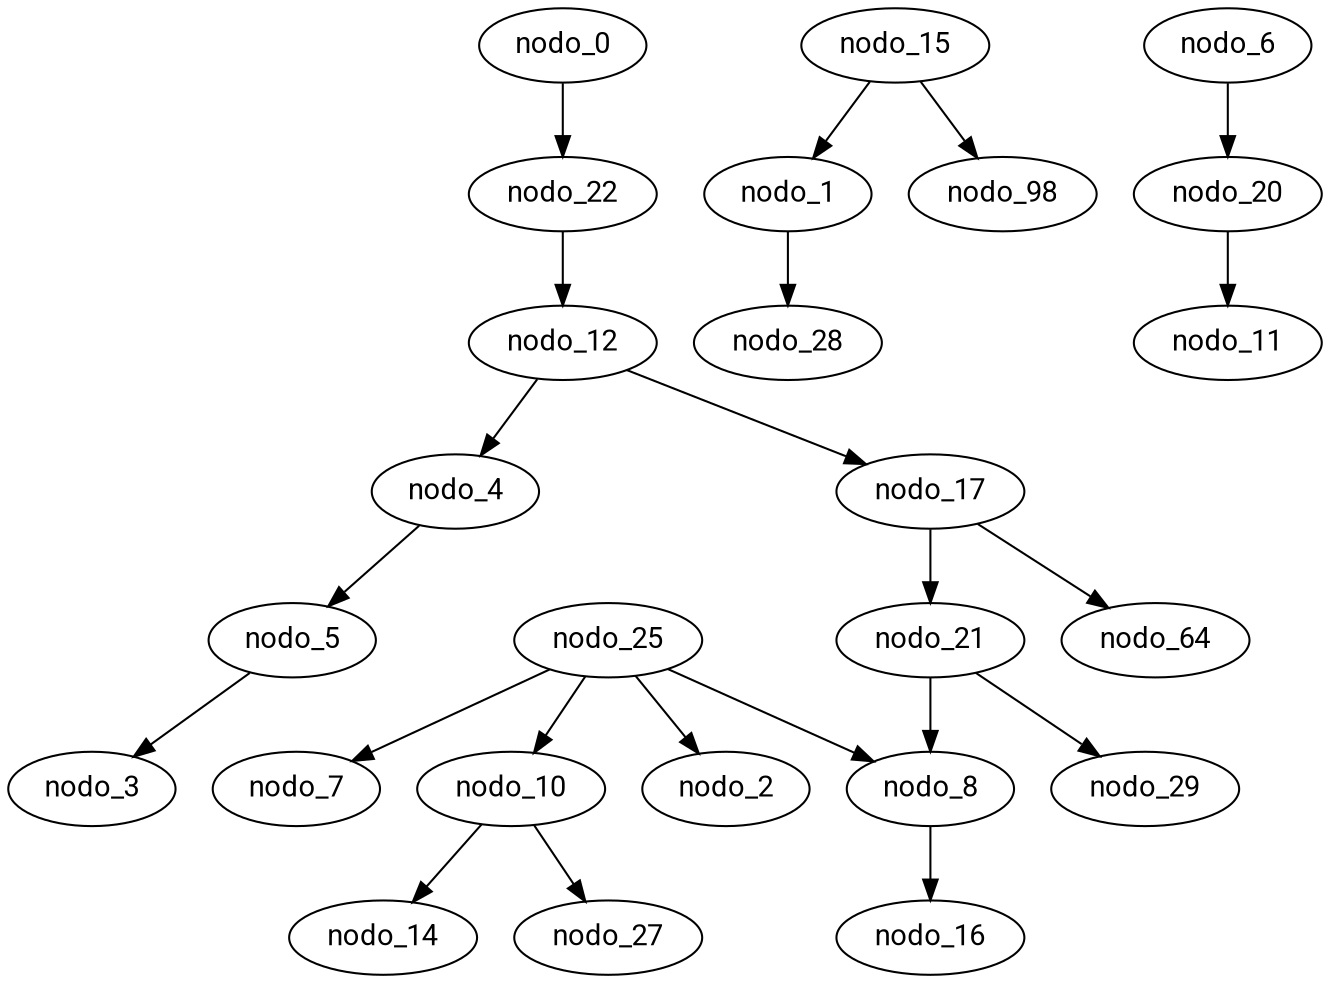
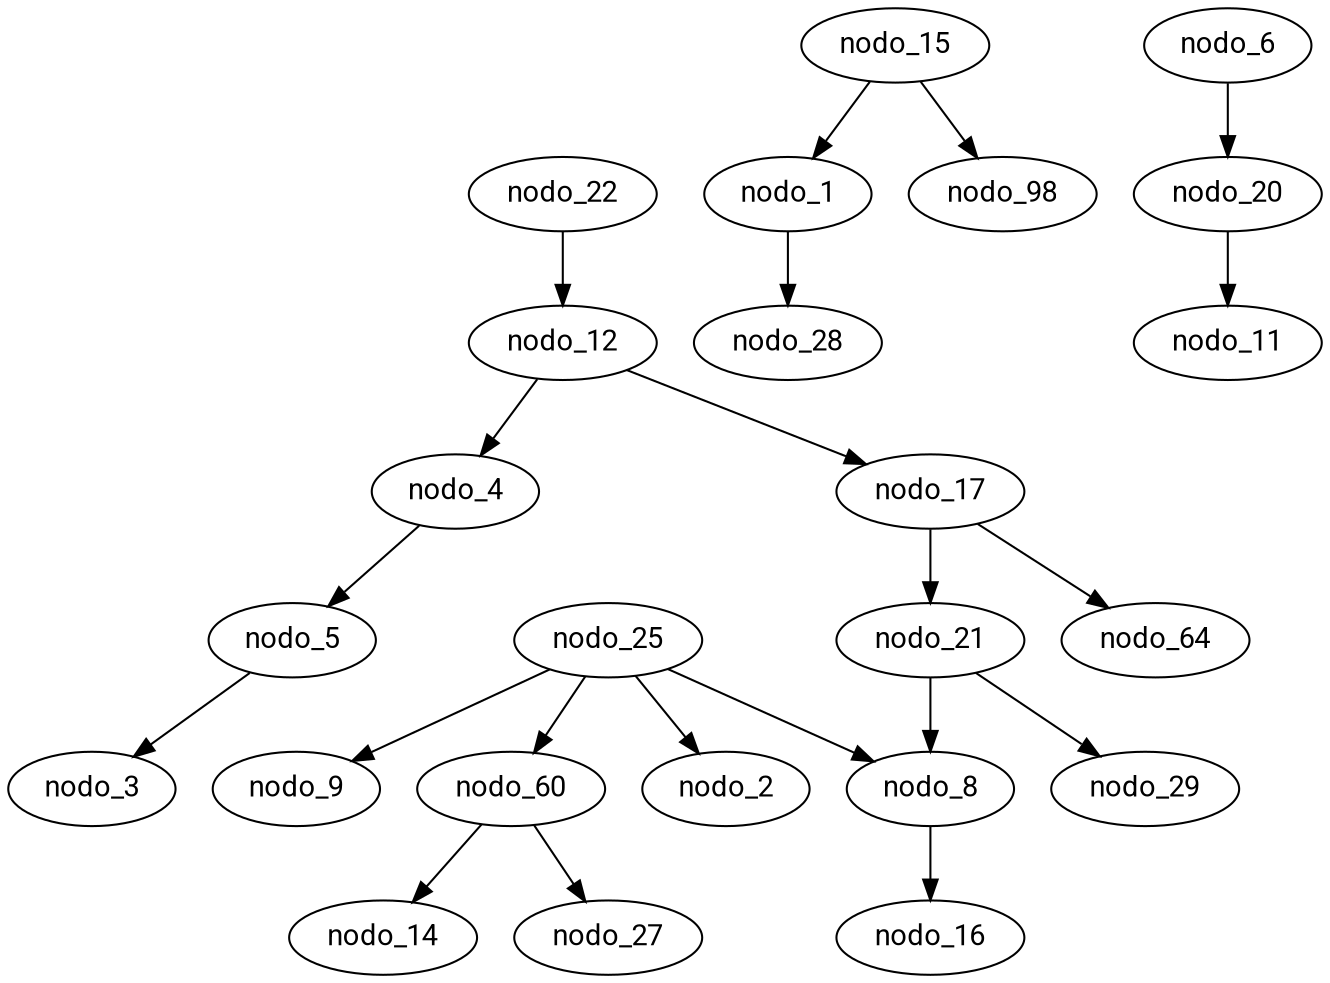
(563, 45) -> none
(296, 789) -> (296, 789)
(511, 789) -> (511, 789)
